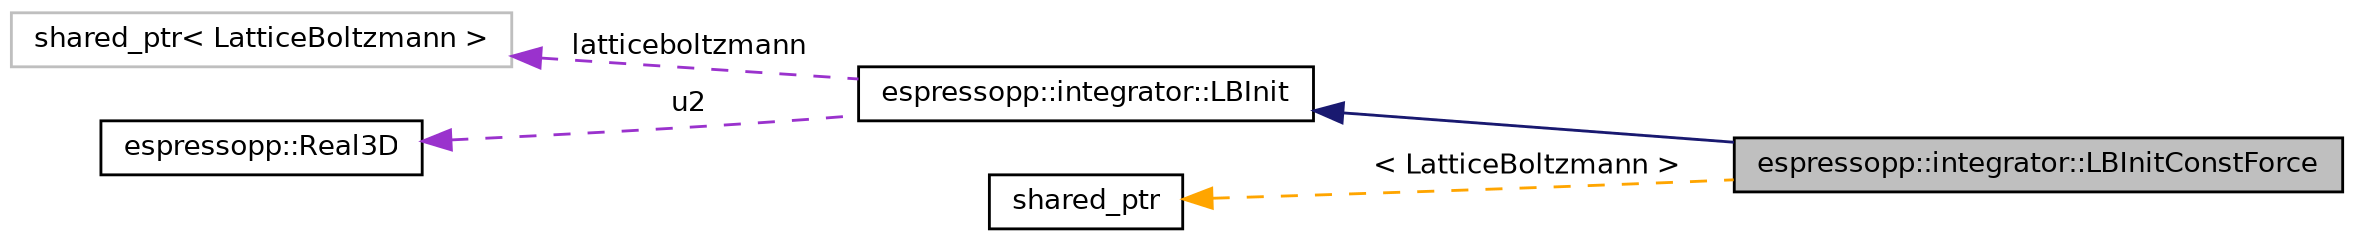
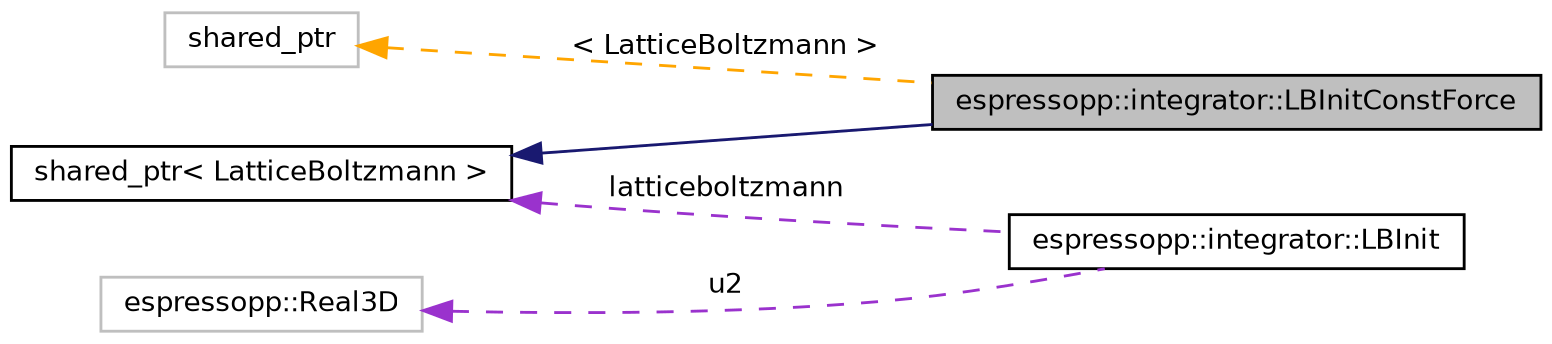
(262, 40) -> (262, 173)
(1538, 128) -> (737, 139)
(262, 148) -> (262, 304)
(1086, 202) -> (262, 40)
